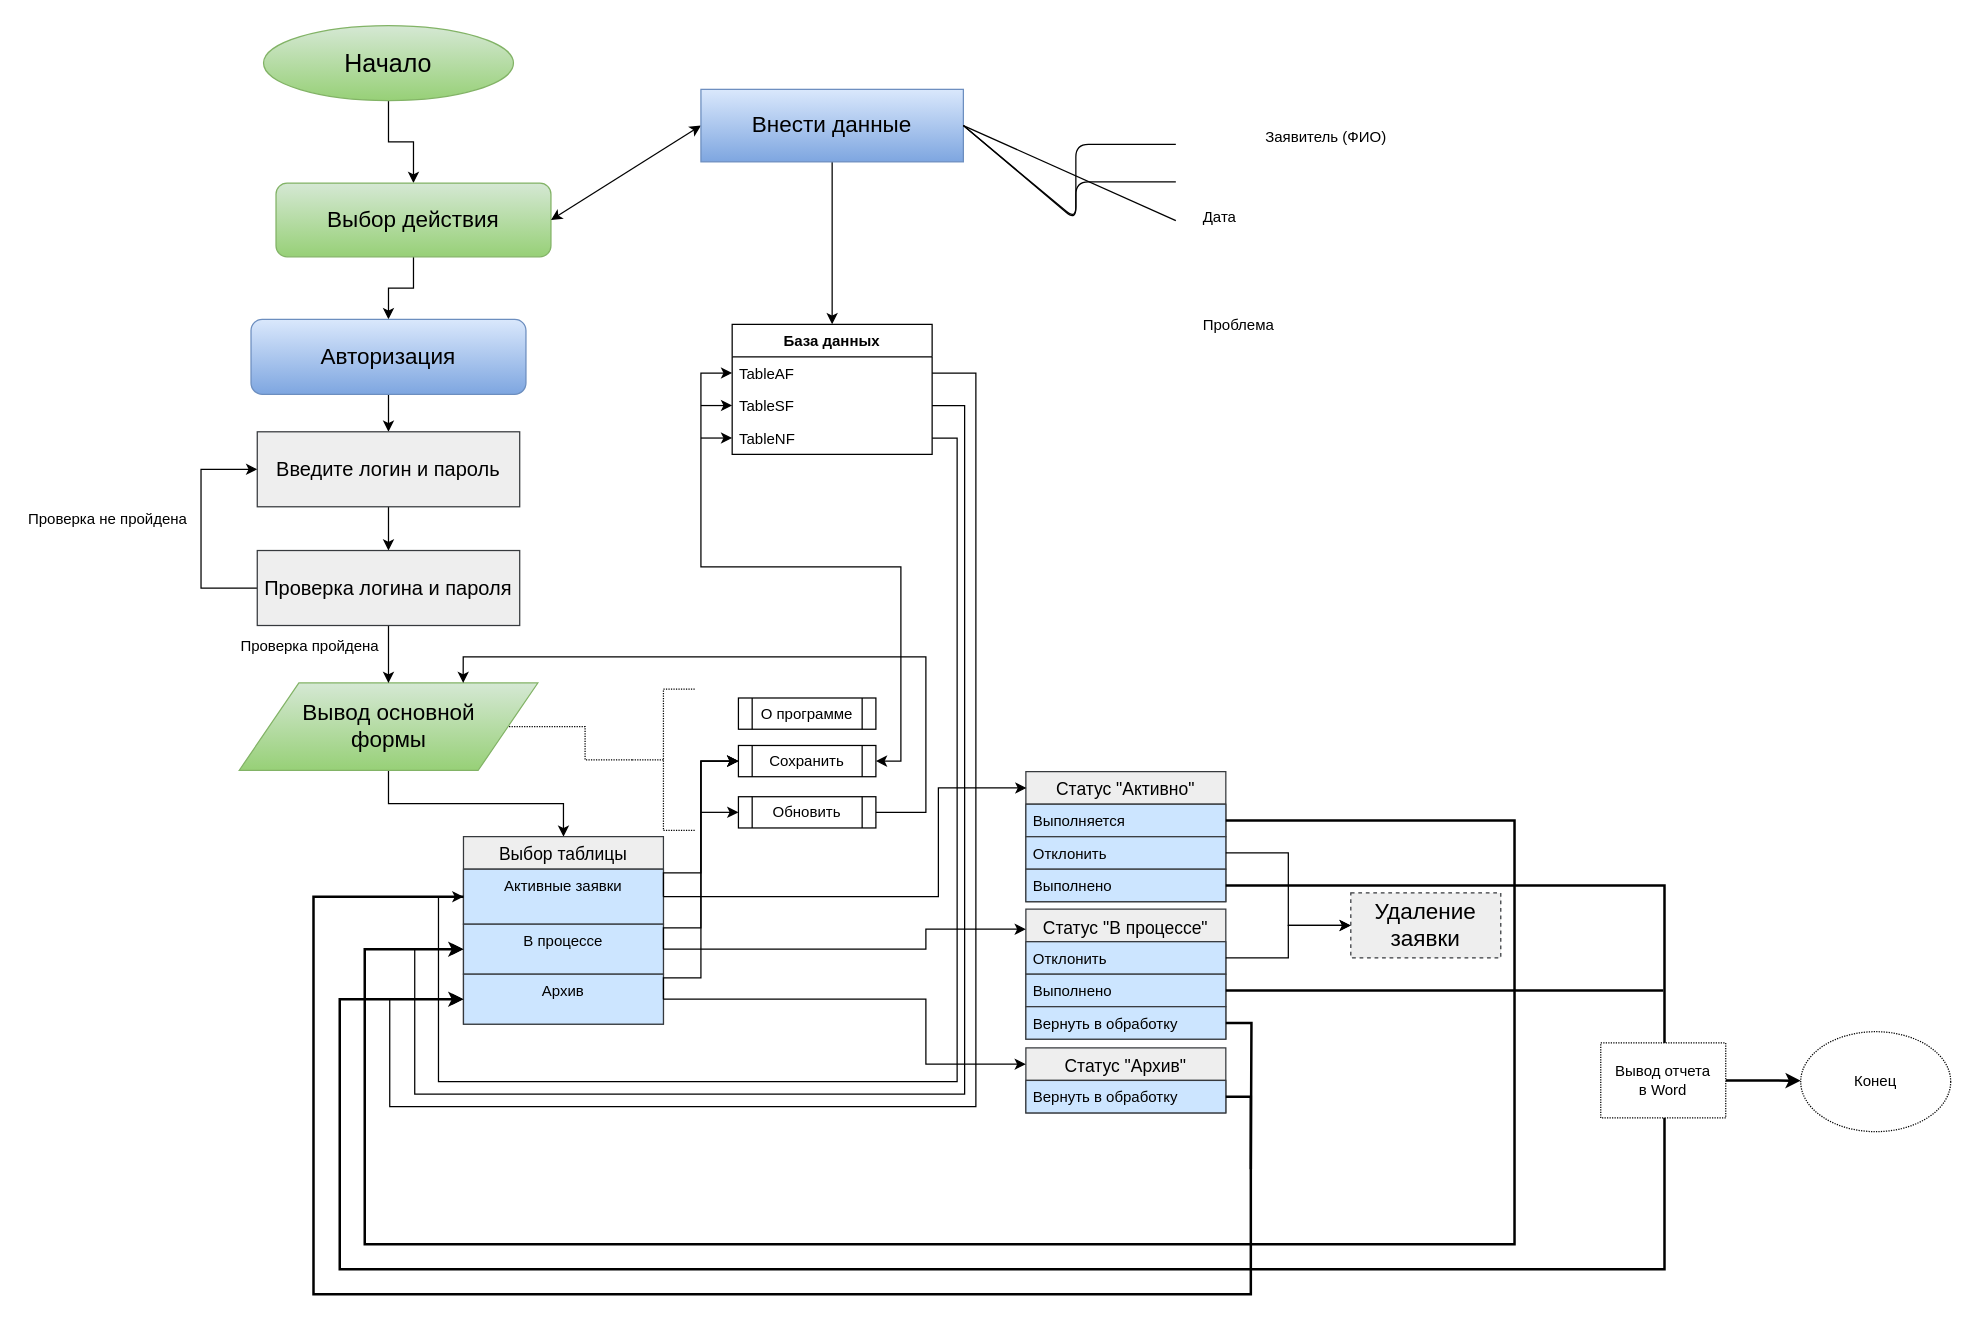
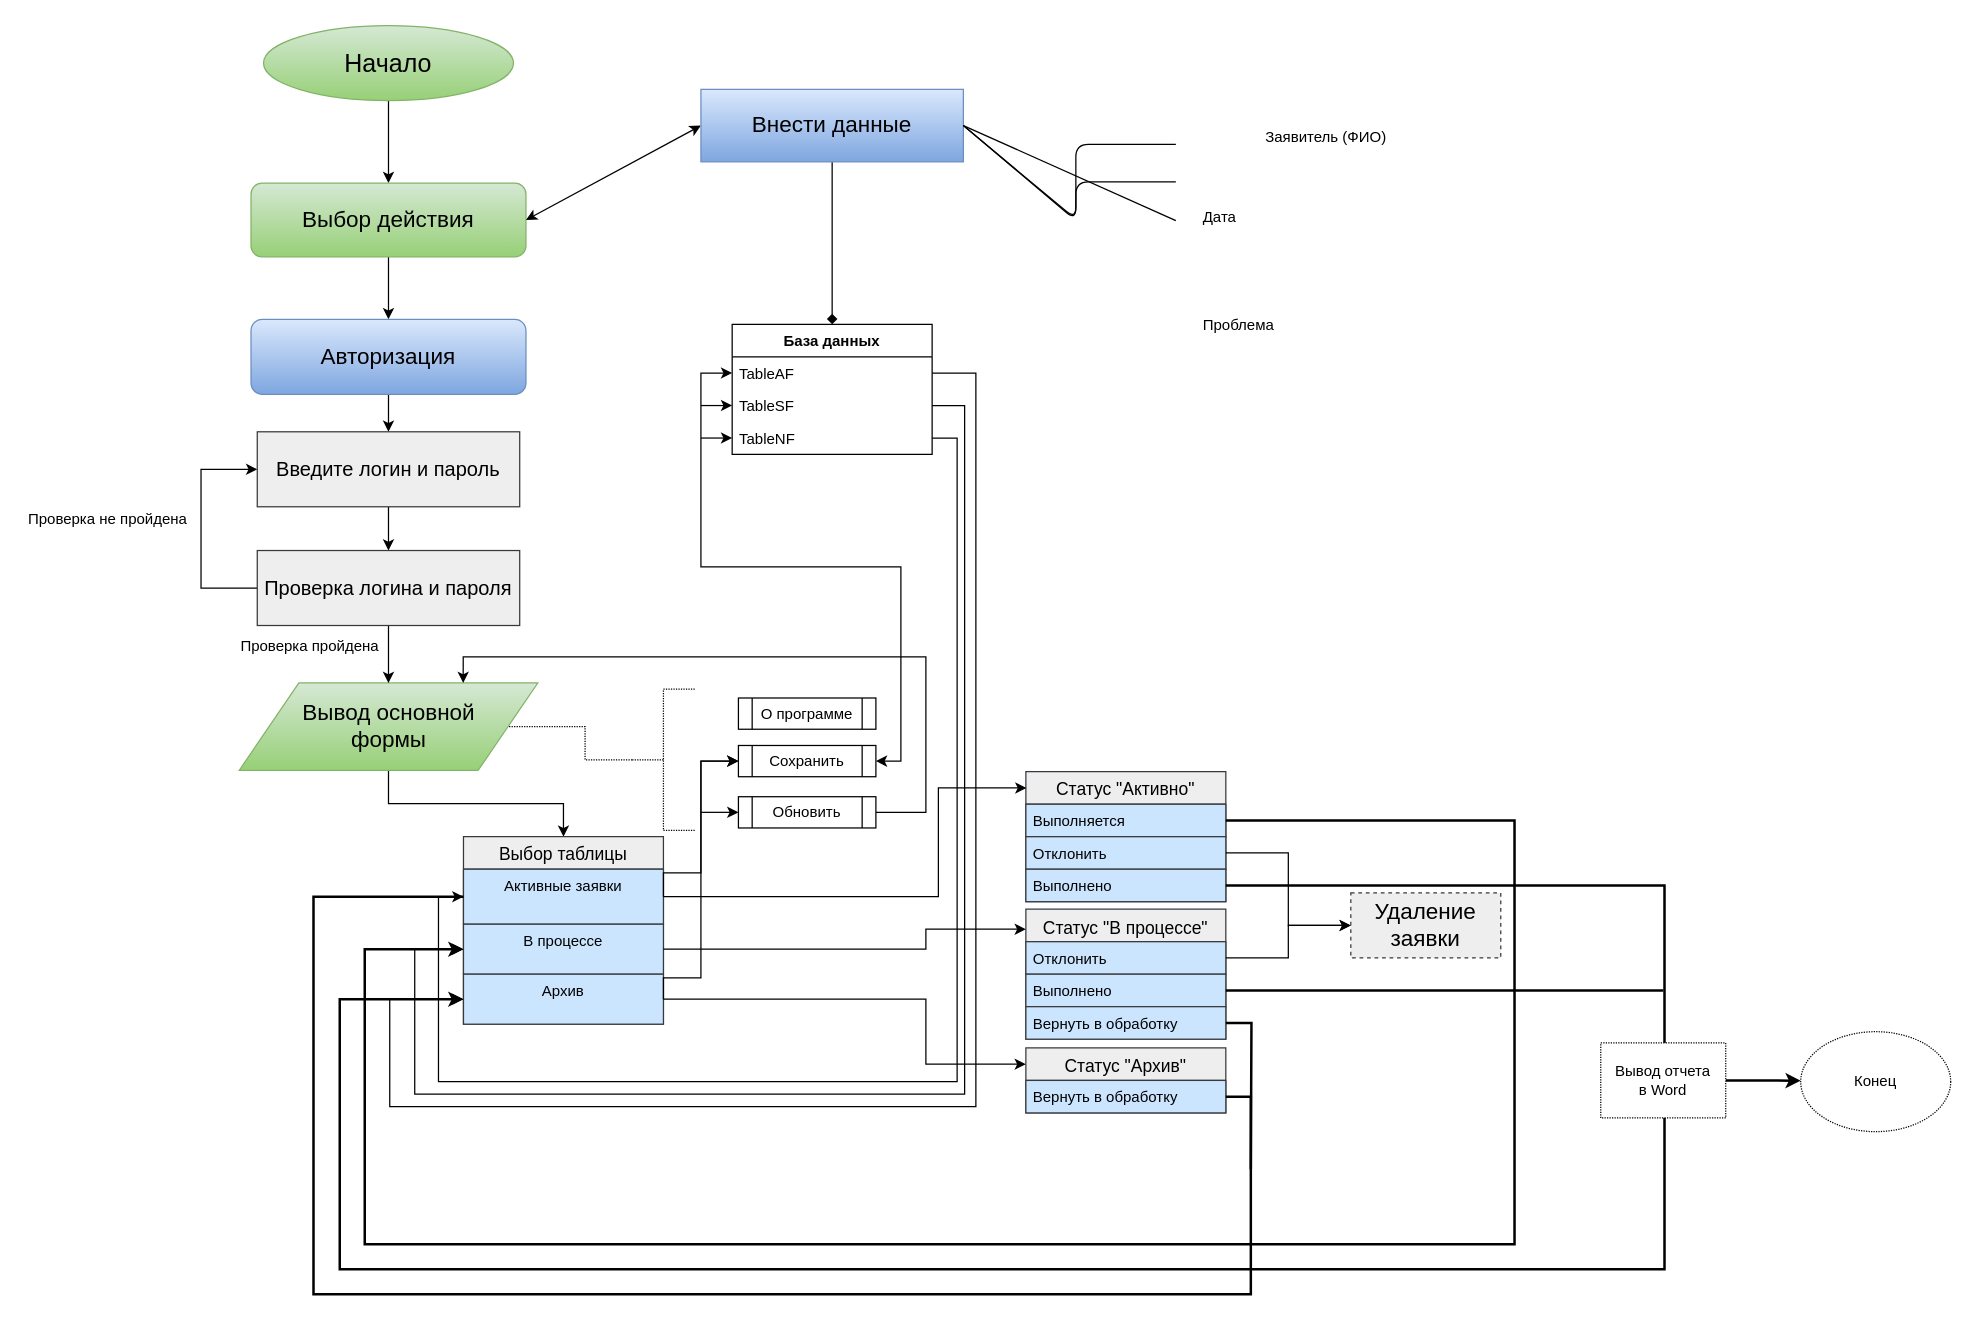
(413, 220) -> (388, 220)
(832, 314) -> (832, 313)
(678, 928) -> none
